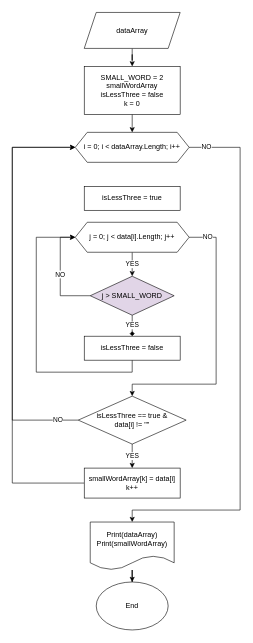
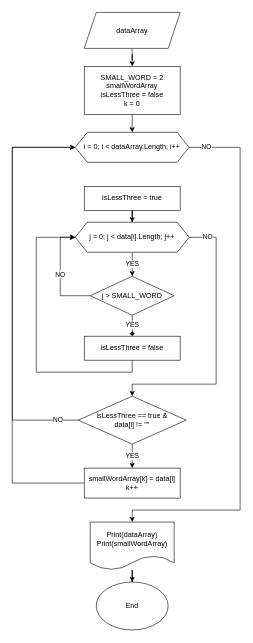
none -> (132, 218)
(132, 296) -> (132, 296)
